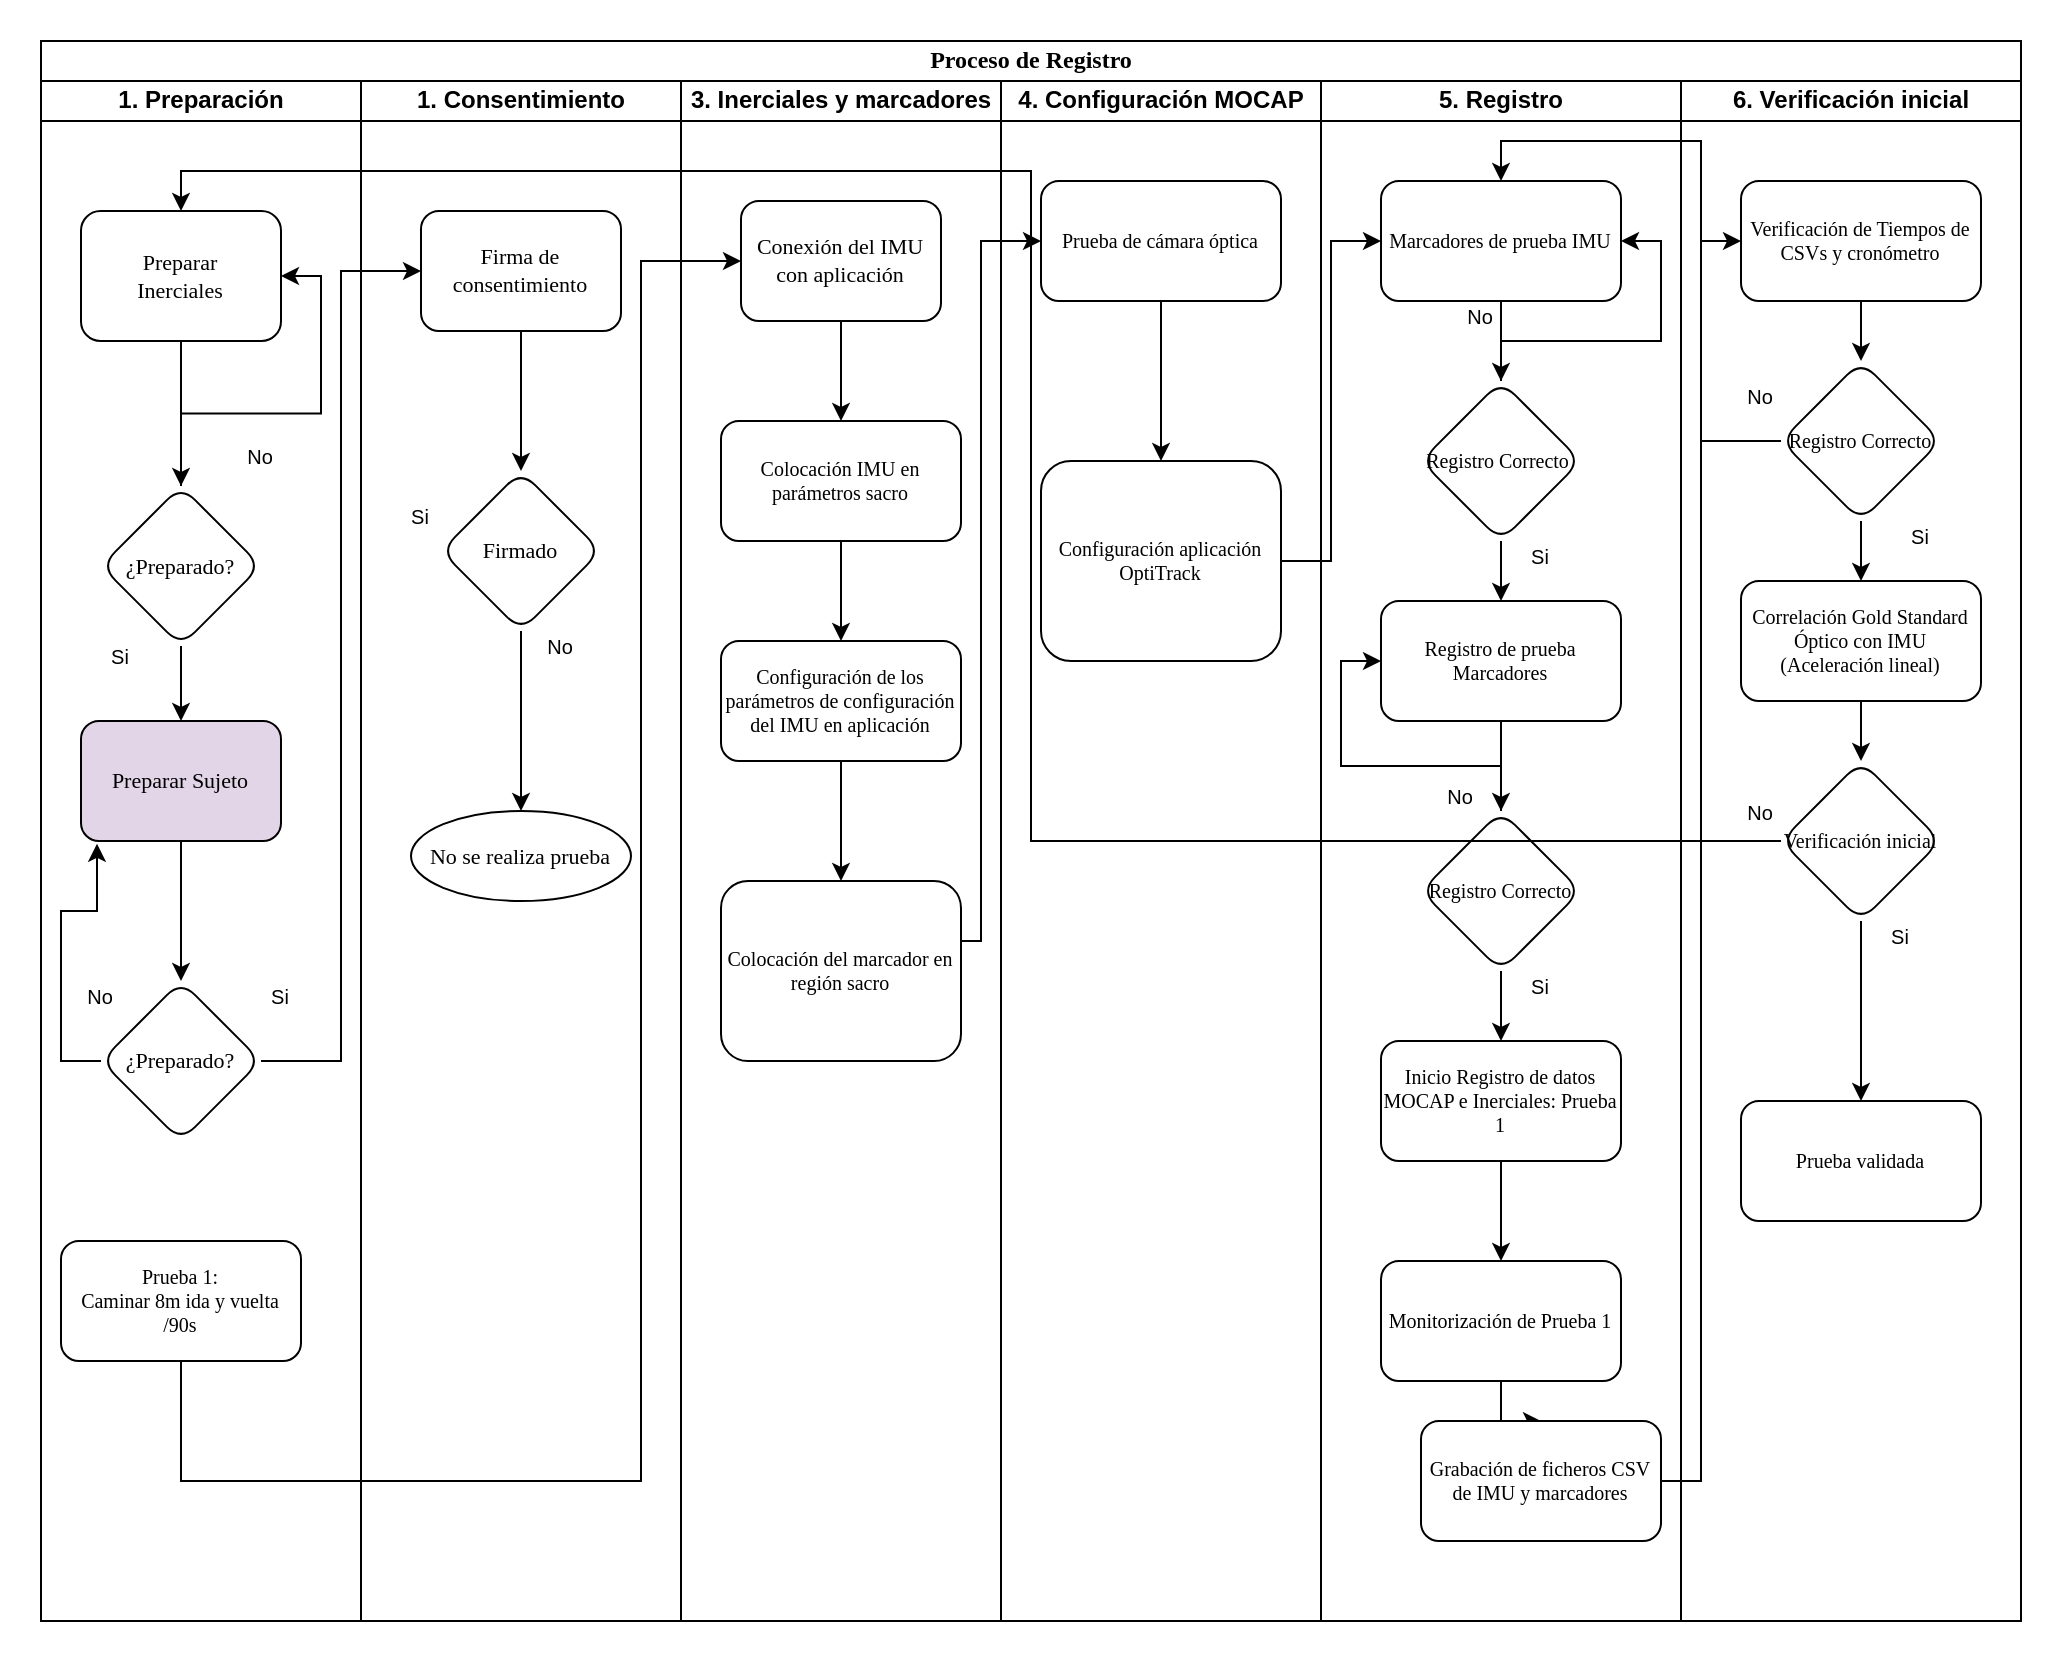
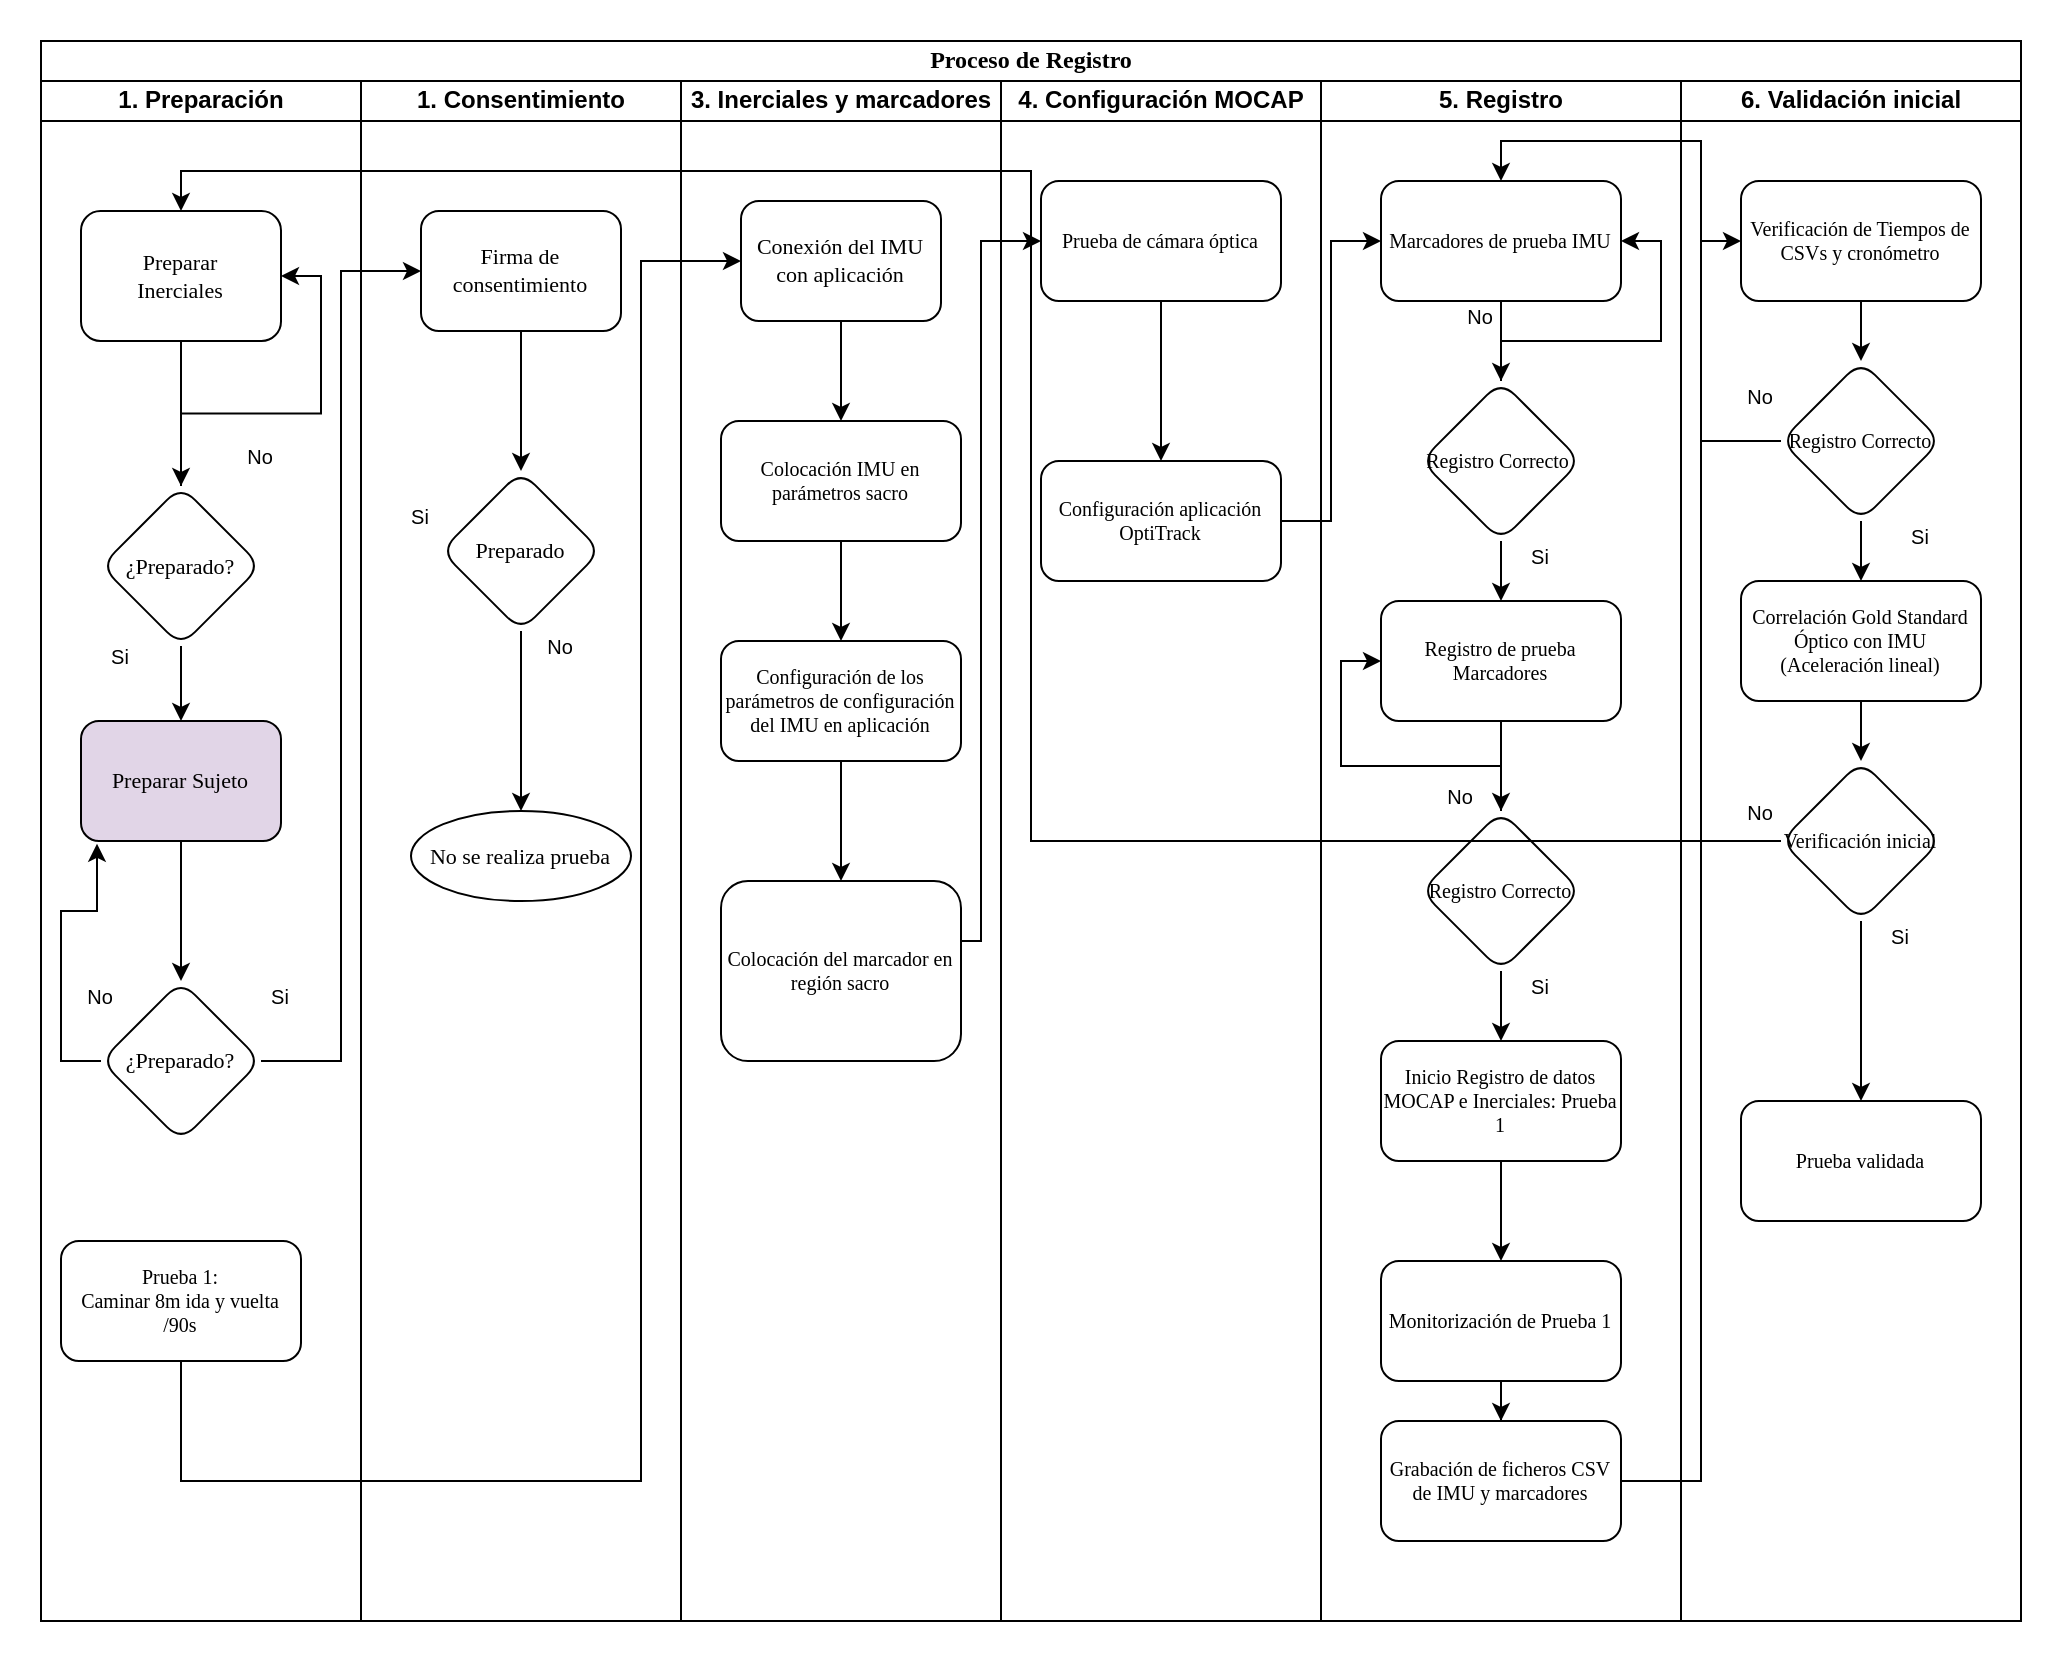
(1852, 101) -> (1852, 101)
(521, 551) -> (521, 551)
(1161, 561) -> (1161, 521)
(1541, 1481) -> (1501, 1481)
